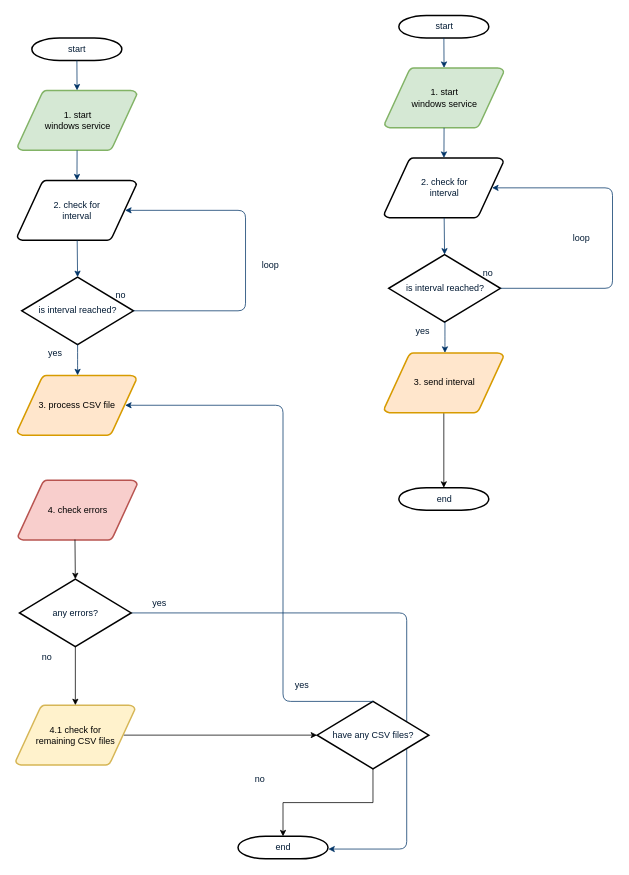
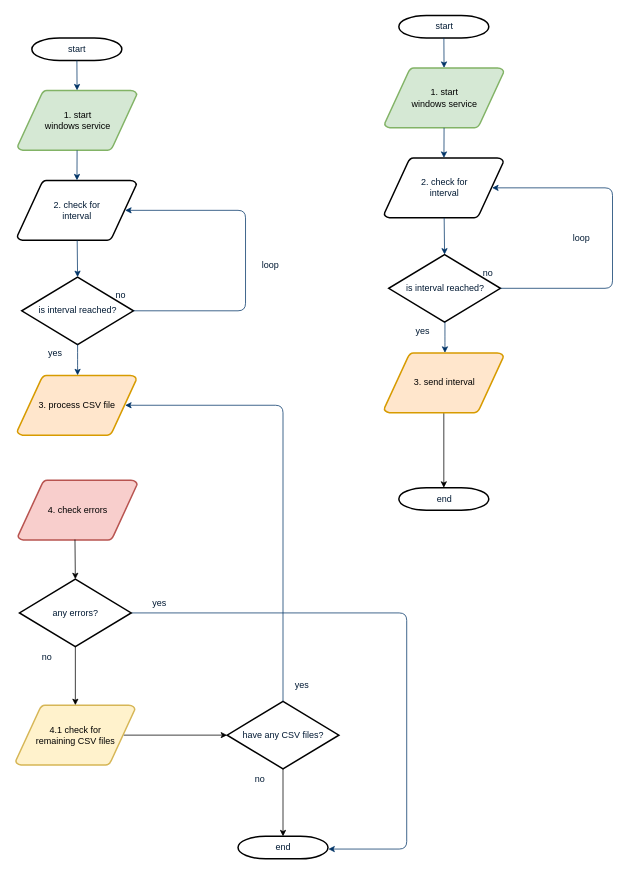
(373, 735) -> (283, 735)
